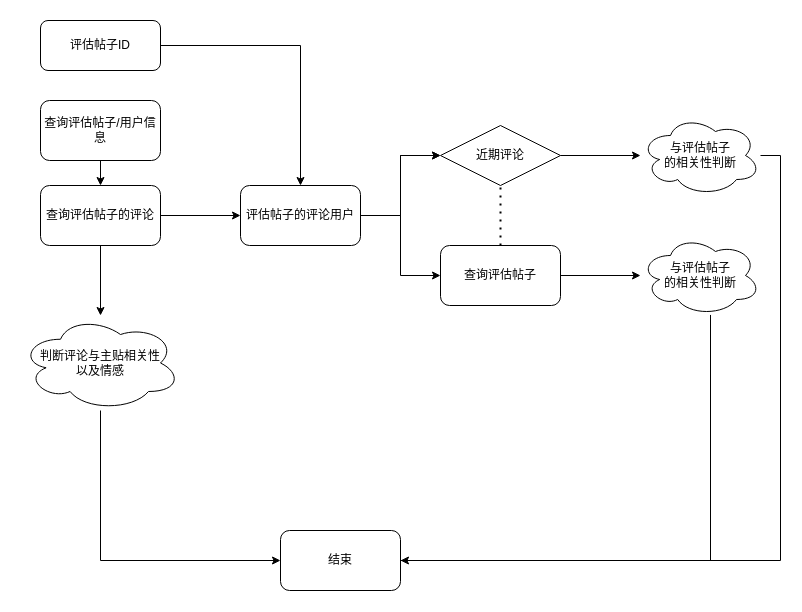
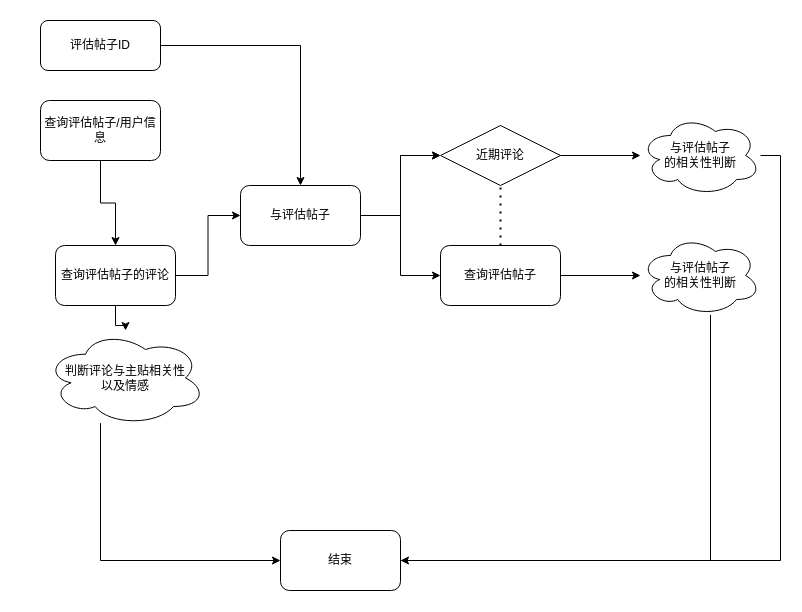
(101, 216) -> (116, 276)
(301, 216) -> (301, 216)
(101, 363) -> (126, 378)
